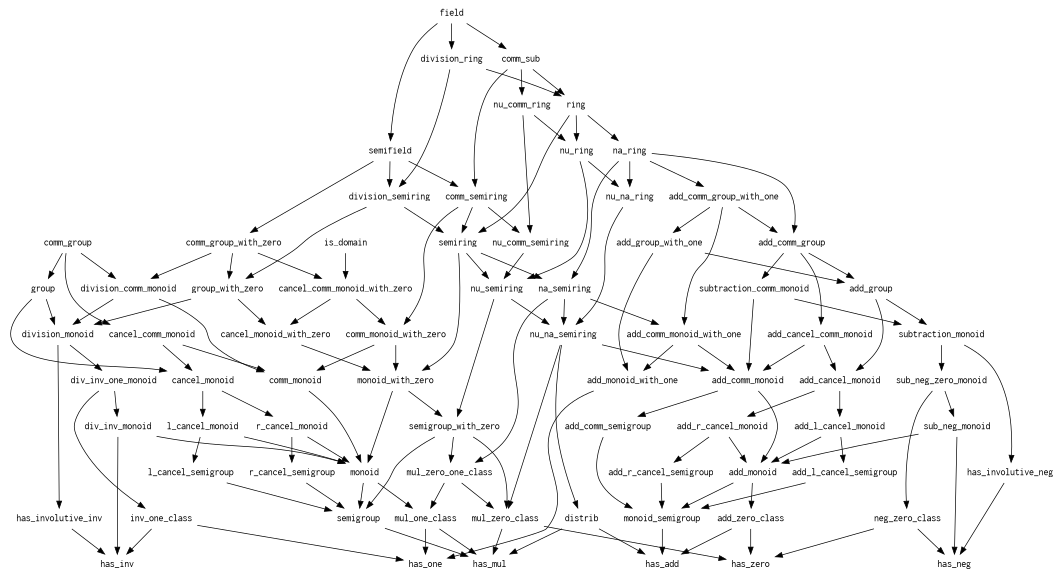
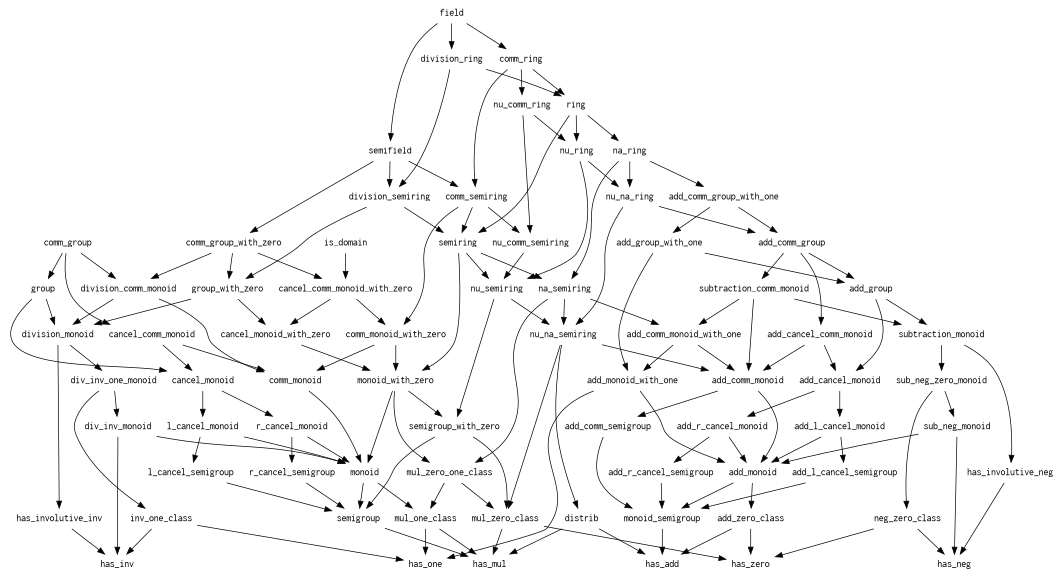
(521, 59) -> (521, 59)
(741, 167) -> (703, 219)
(703, 263) -> (722, 310)
none -> (669, 437)
(452, 446) -> (398, 430)
